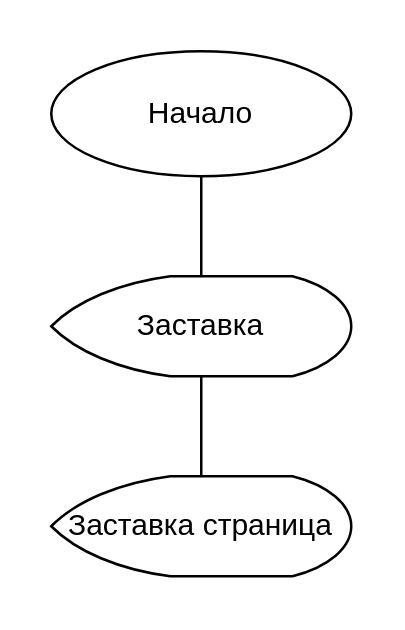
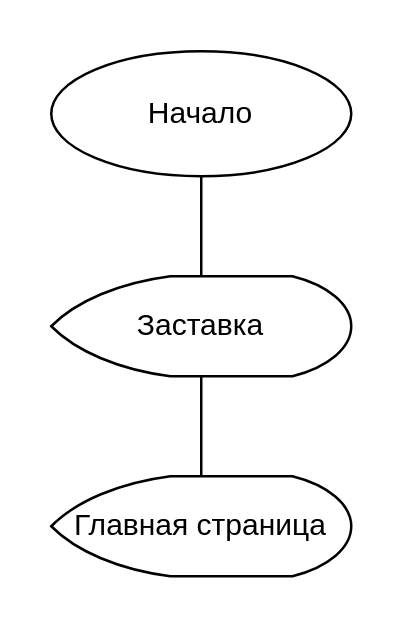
(201, 526) -> (201, 526)
